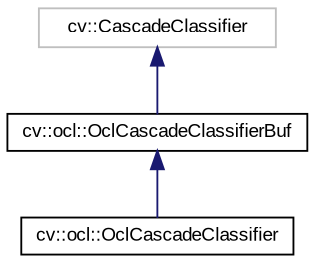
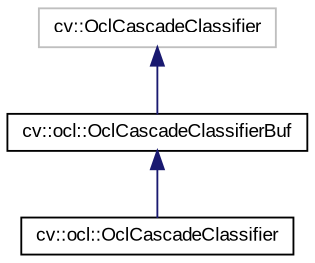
(157, 28) -> (157, 28)
